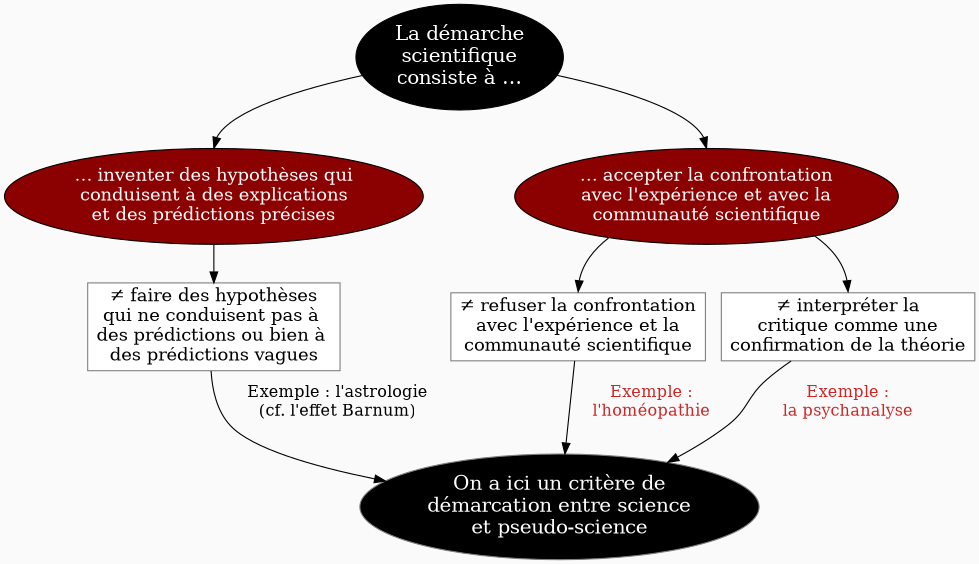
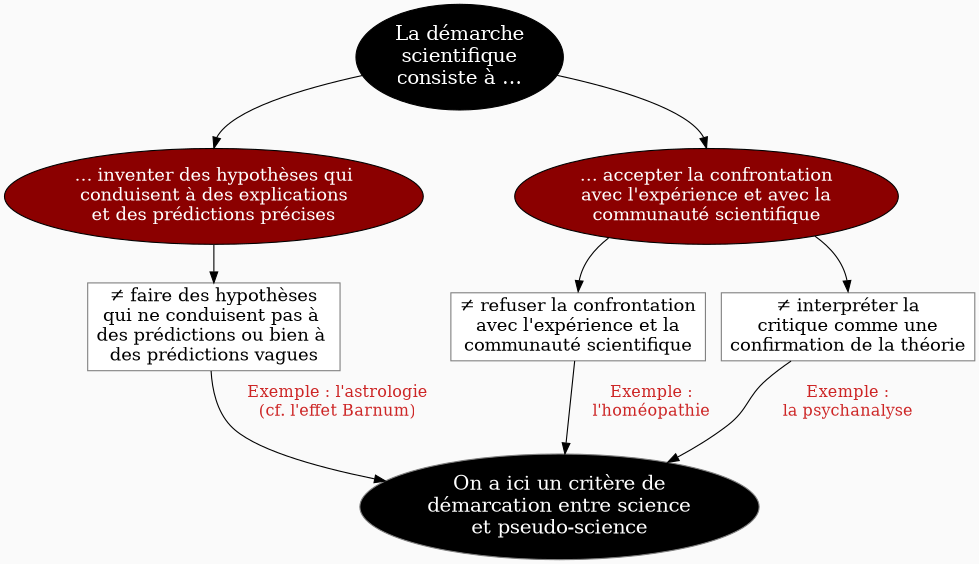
(338, 403) -> (338, 403)
